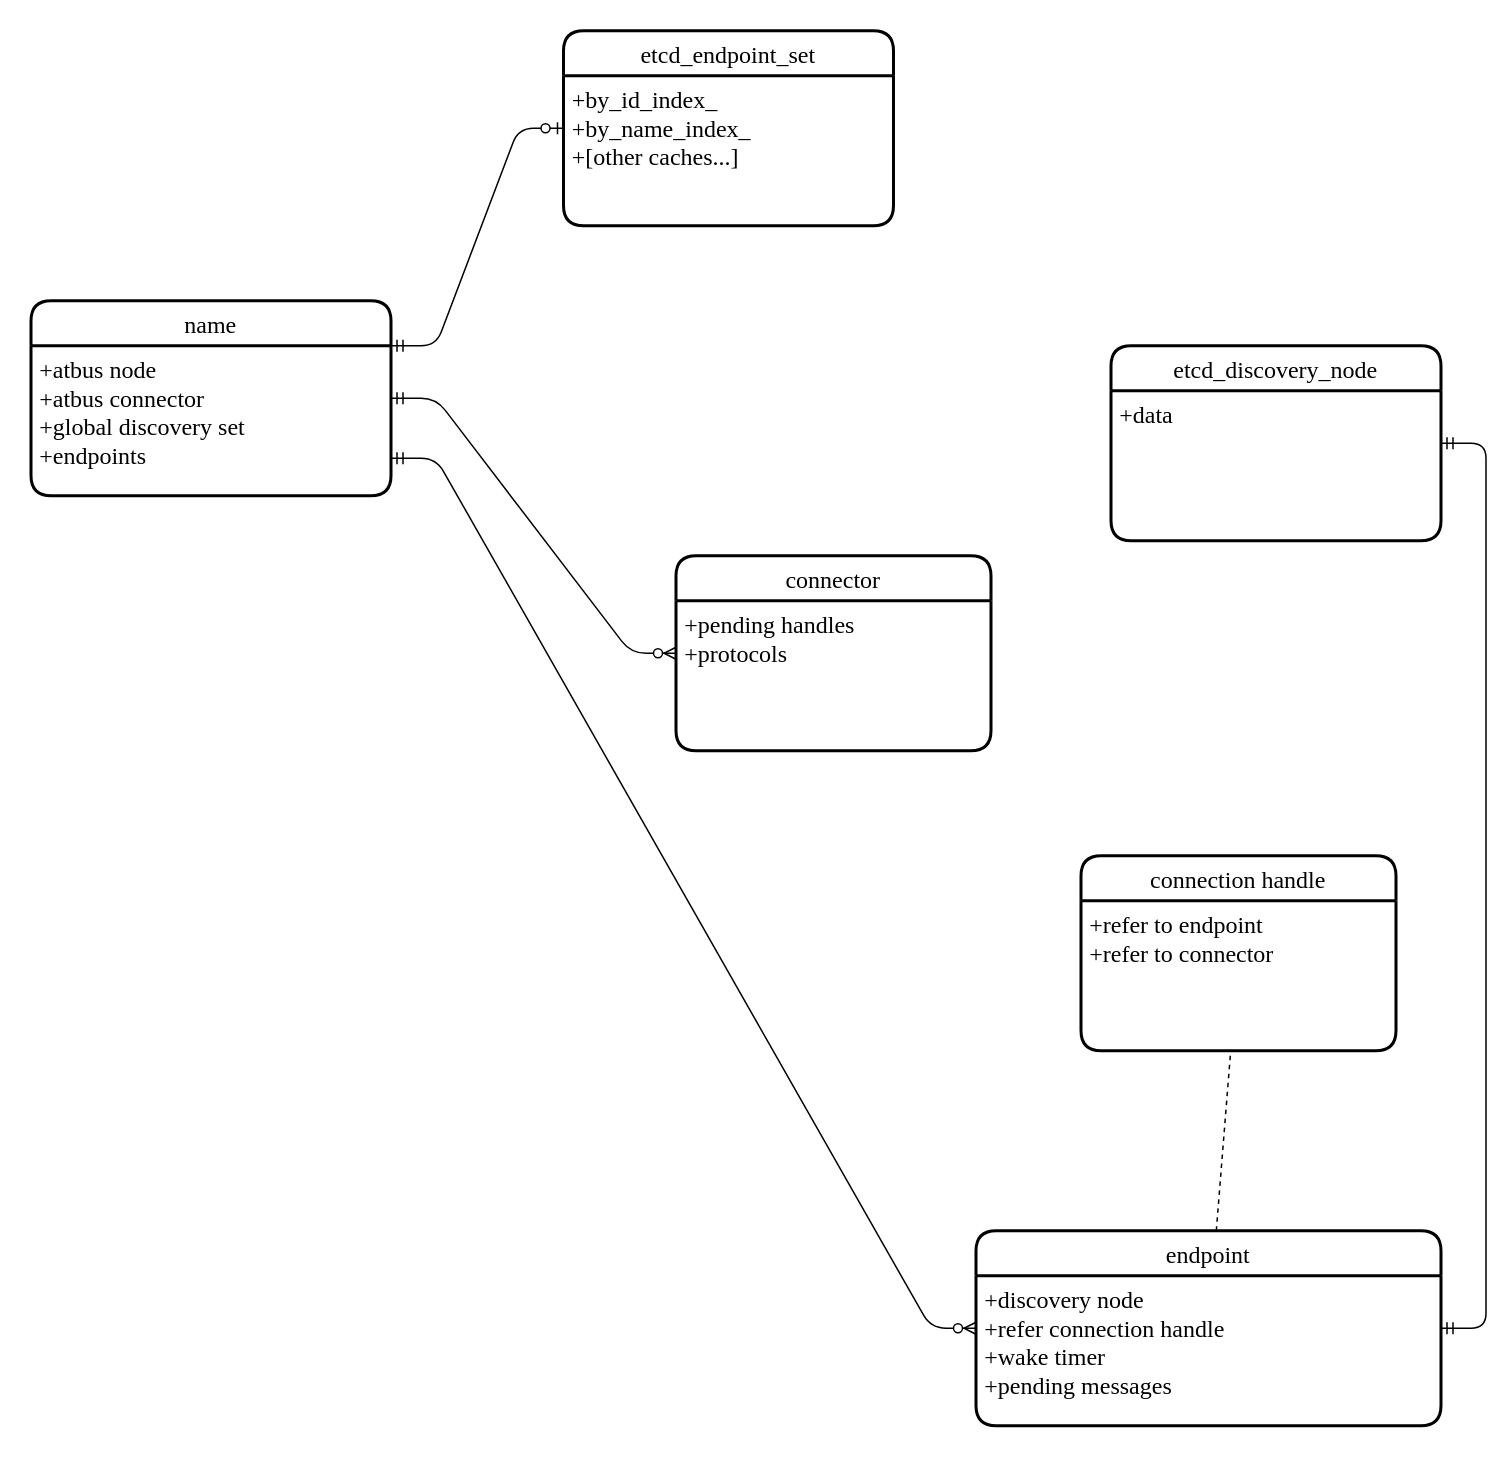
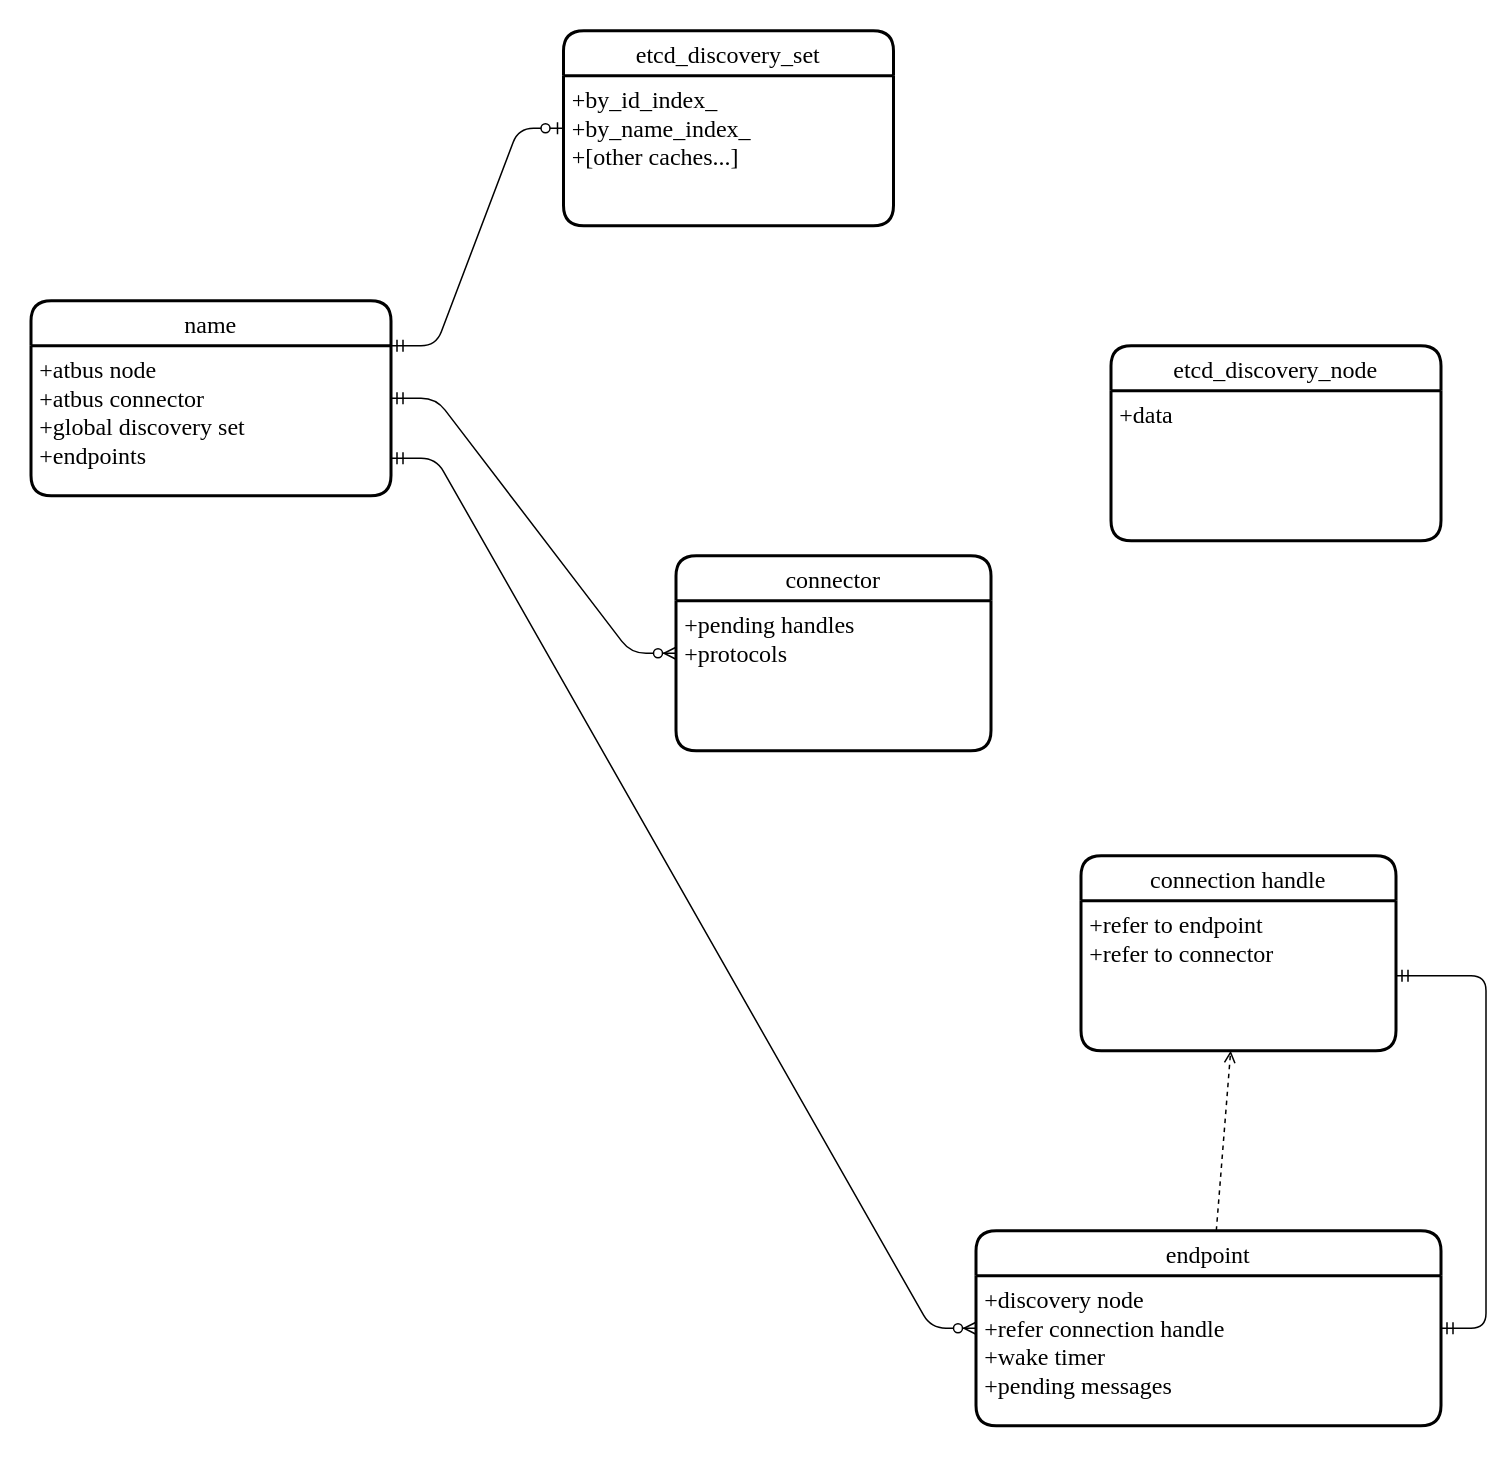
(728, 55) -> (728, 55)
(1486, 698) -> (1443, 976)
(1230, 1057) -> (1230, 1057)
